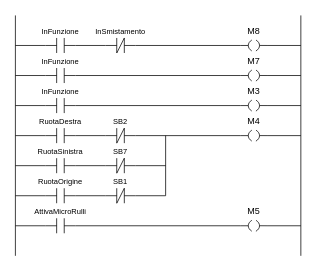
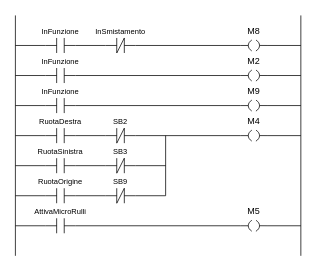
(253, 61) -> (253, 61)
(253, 91) -> (253, 91)
(120, 151) -> (120, 151)
(120, 181) -> (120, 181)
